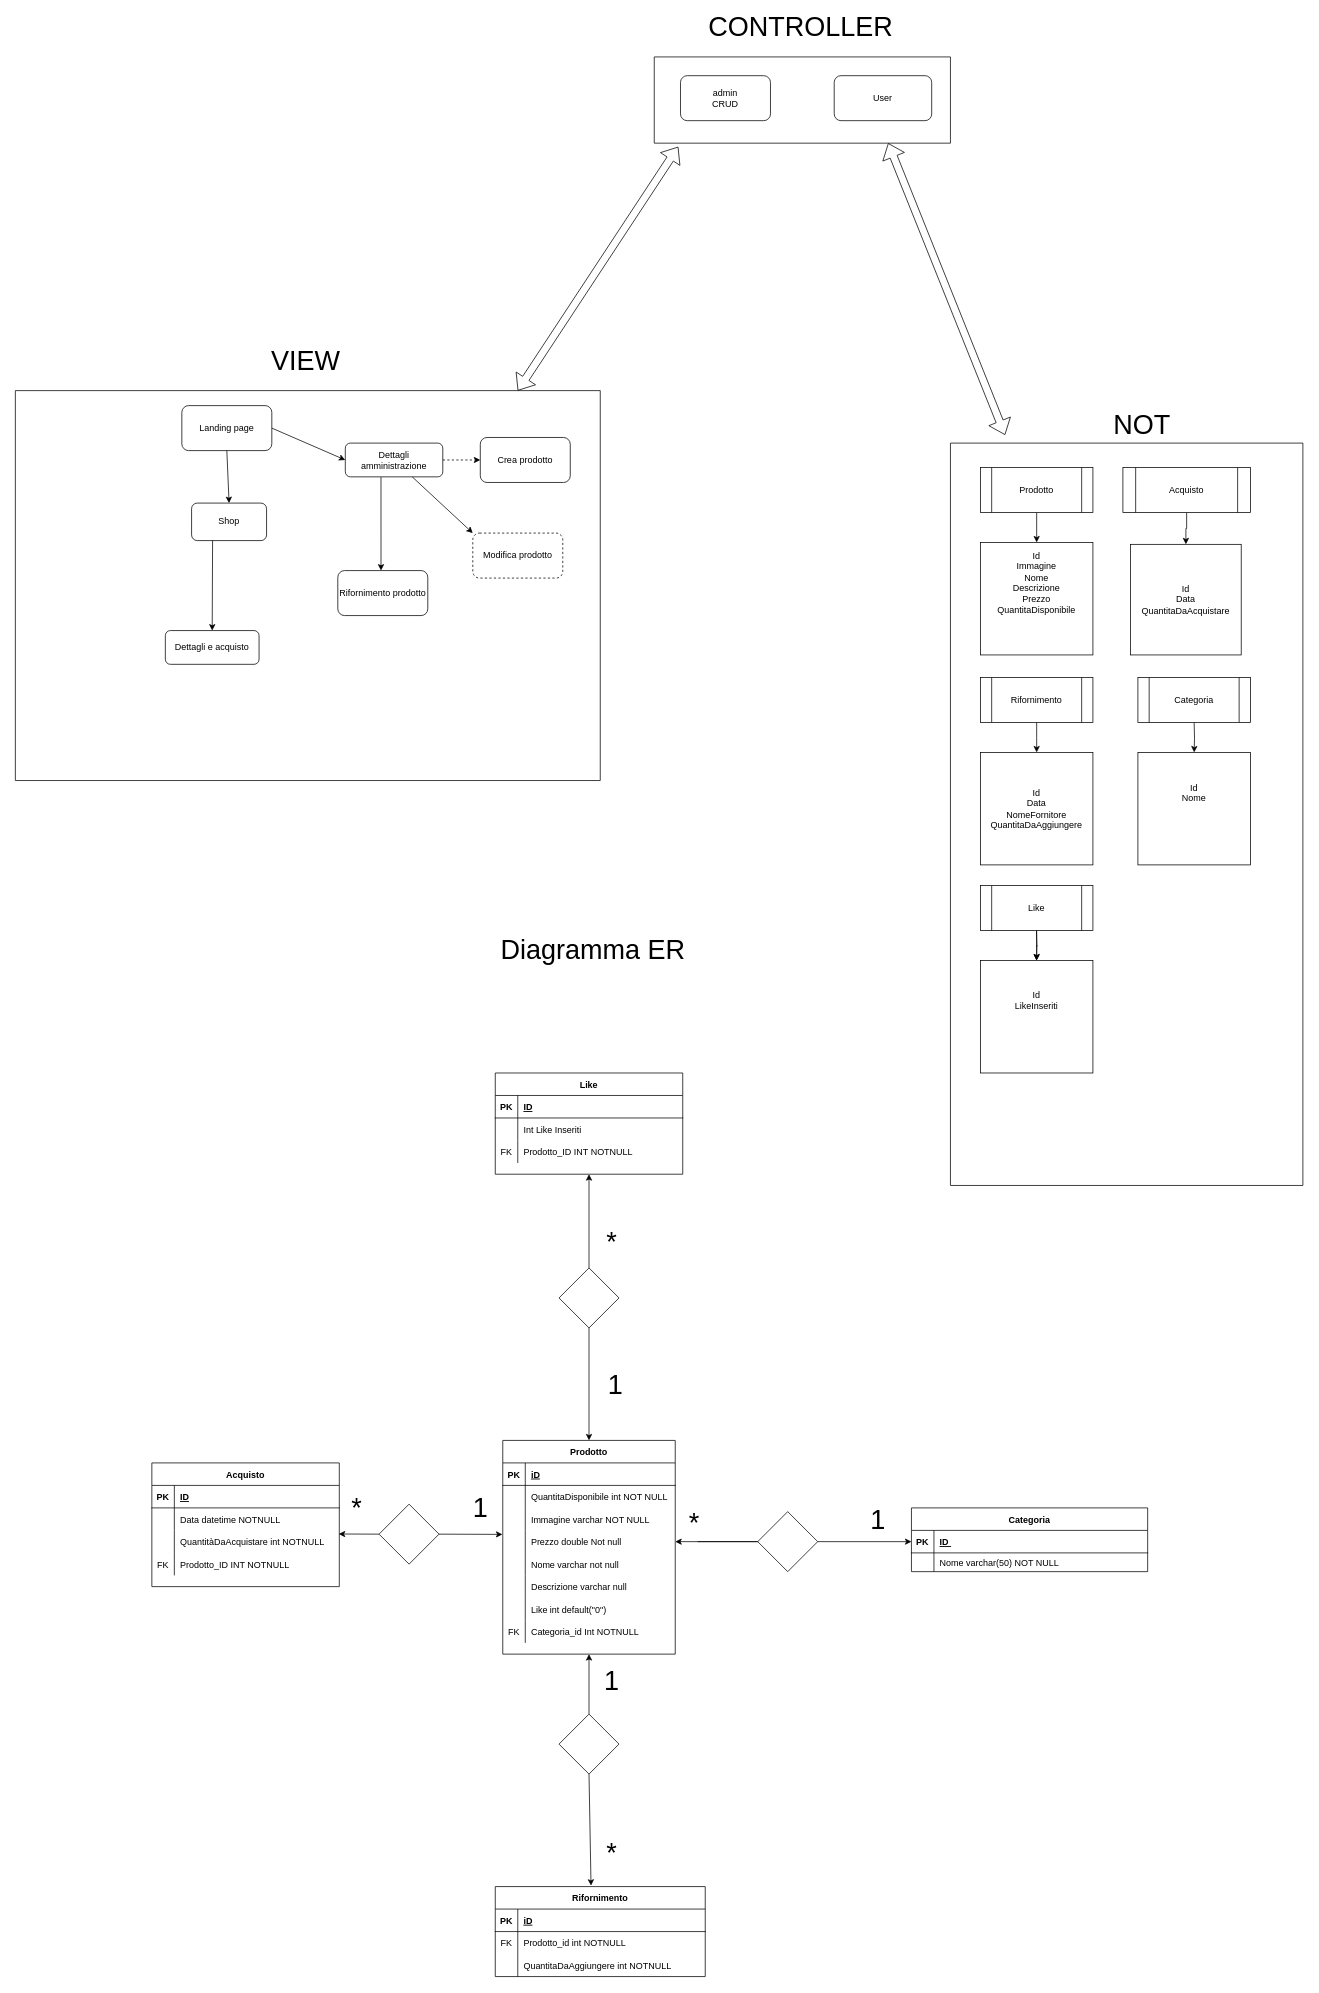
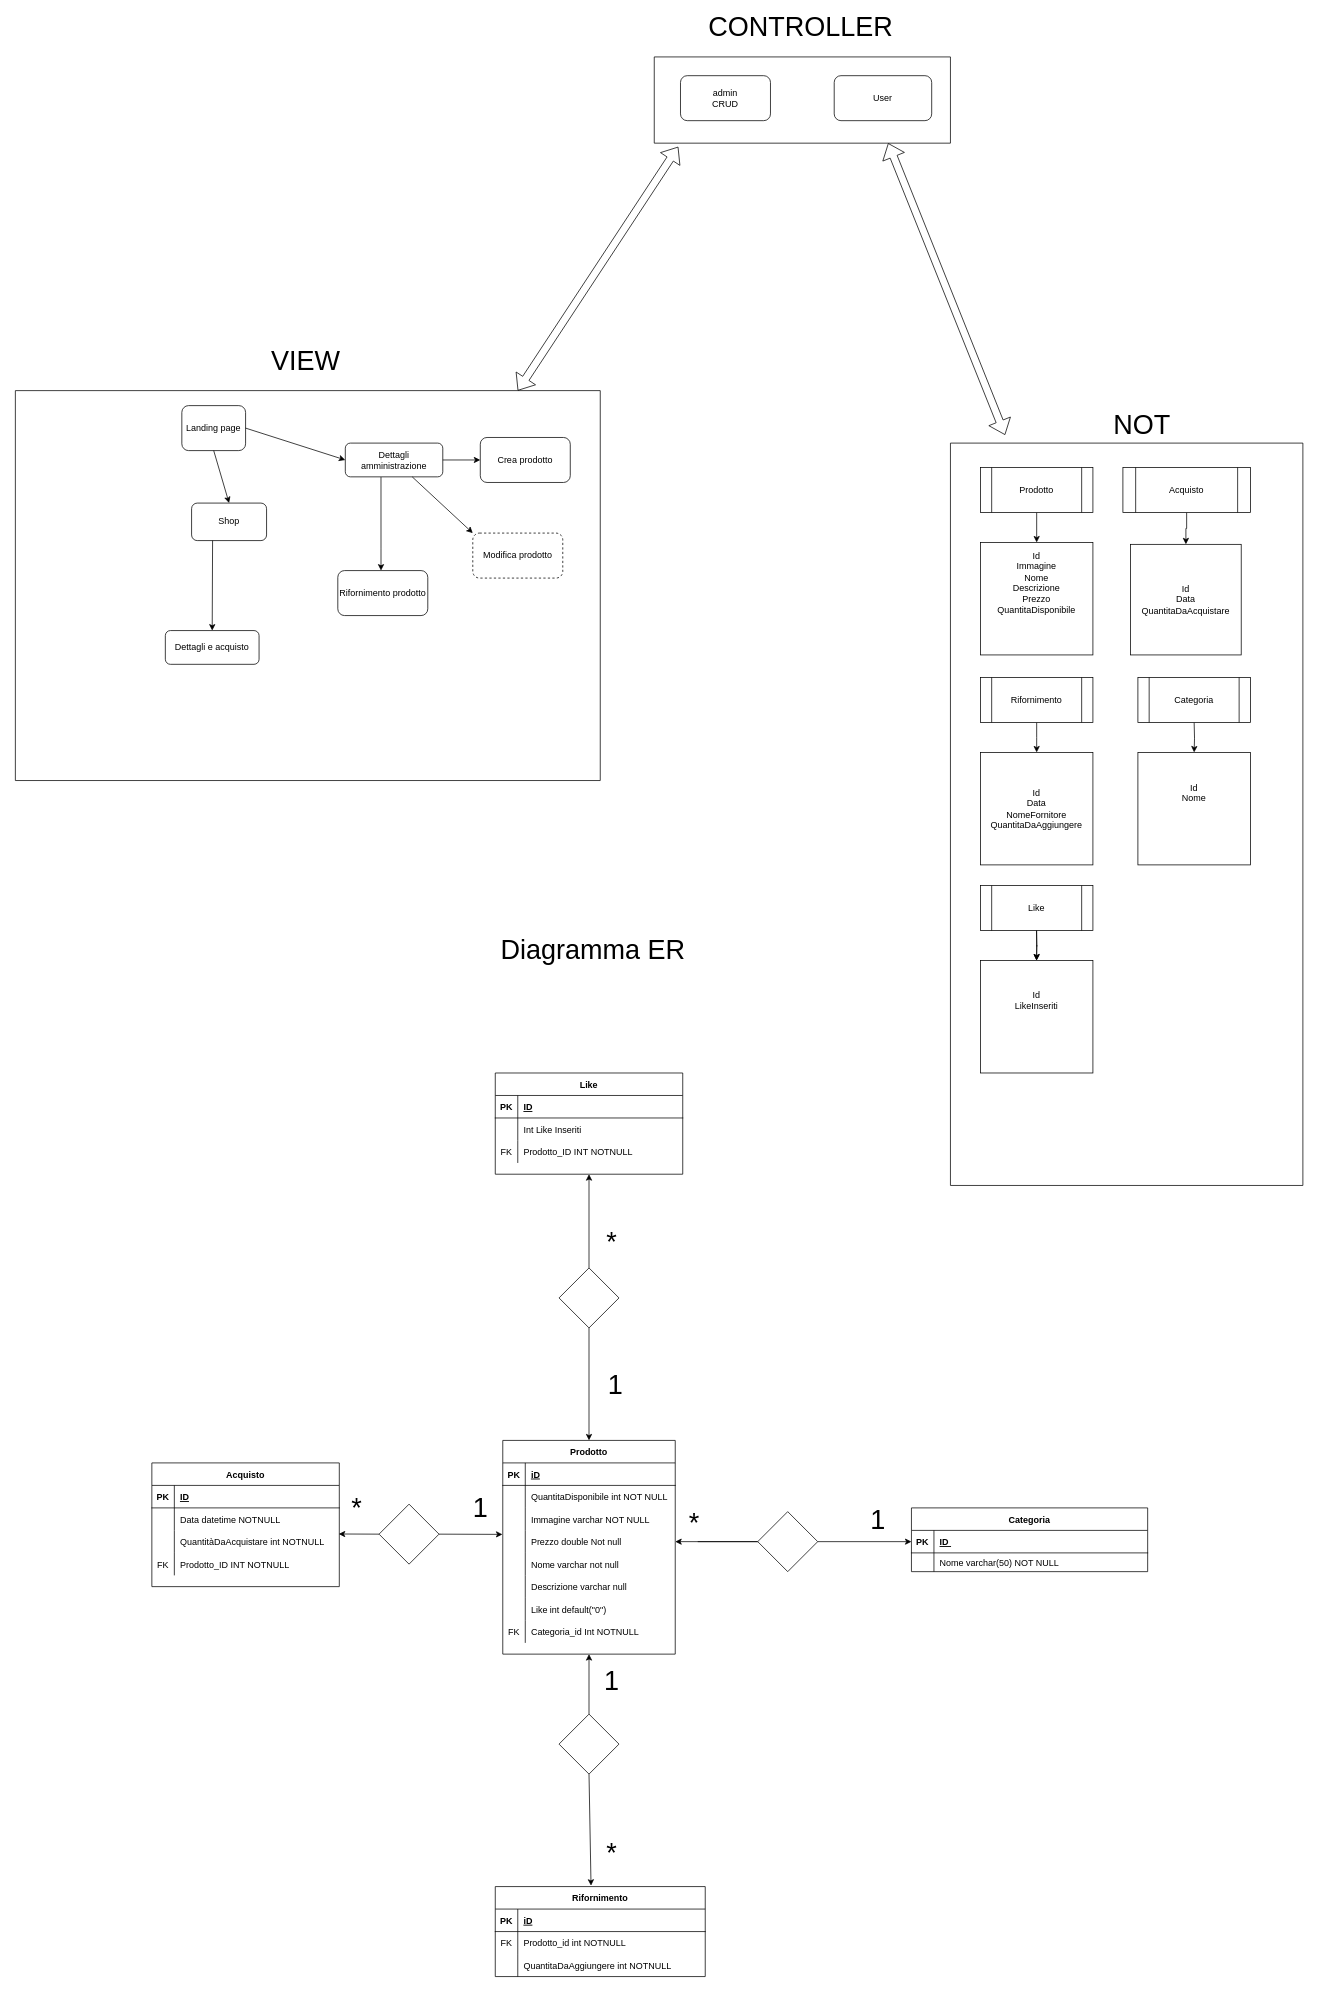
(227, 428) -> (214, 428)
(458, 460) -> (458, 460)
